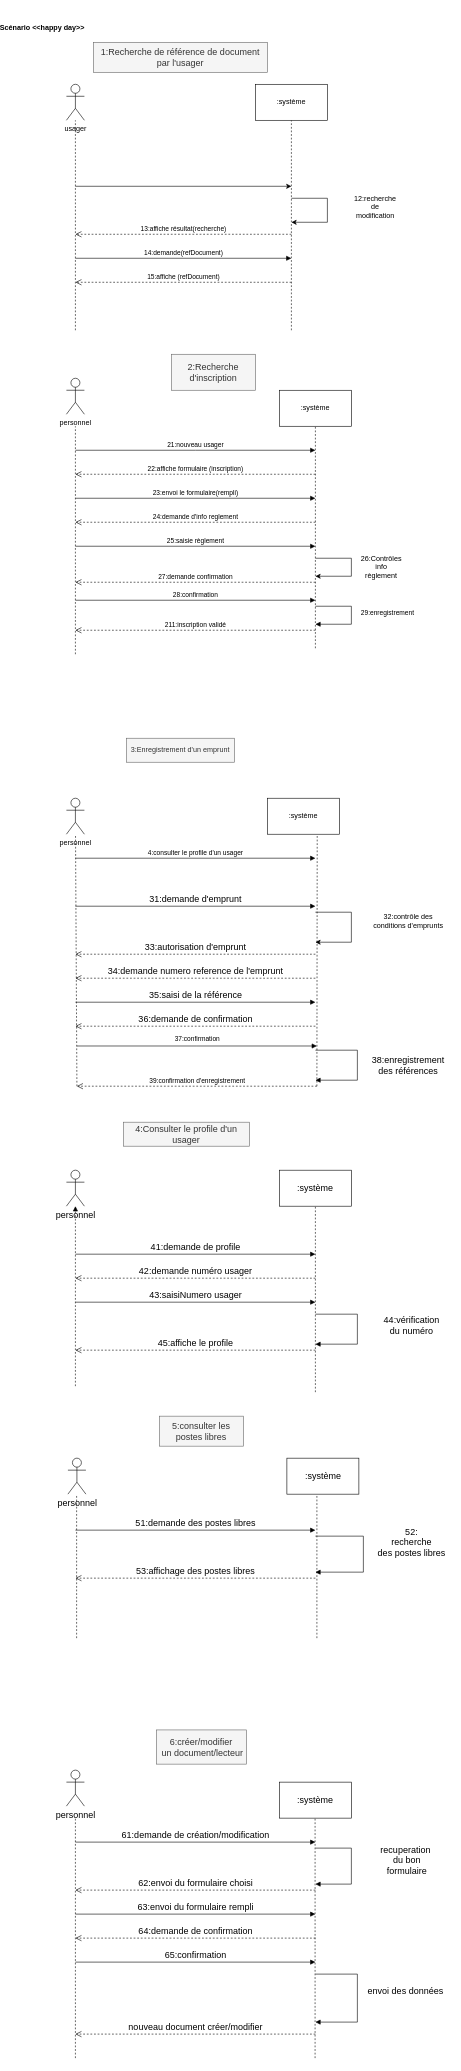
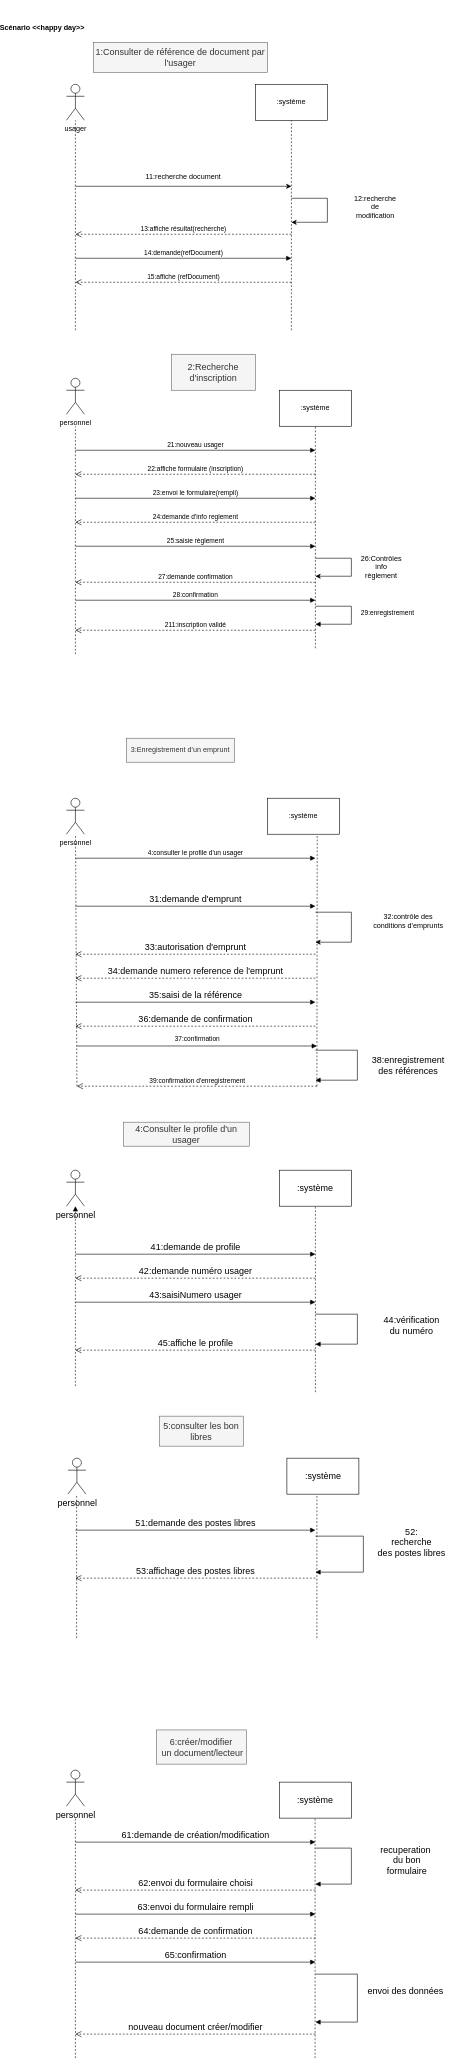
(180, 57) -> (180, 57)
none -> (183, 177)
(201, 1431) -> (201, 1431)
